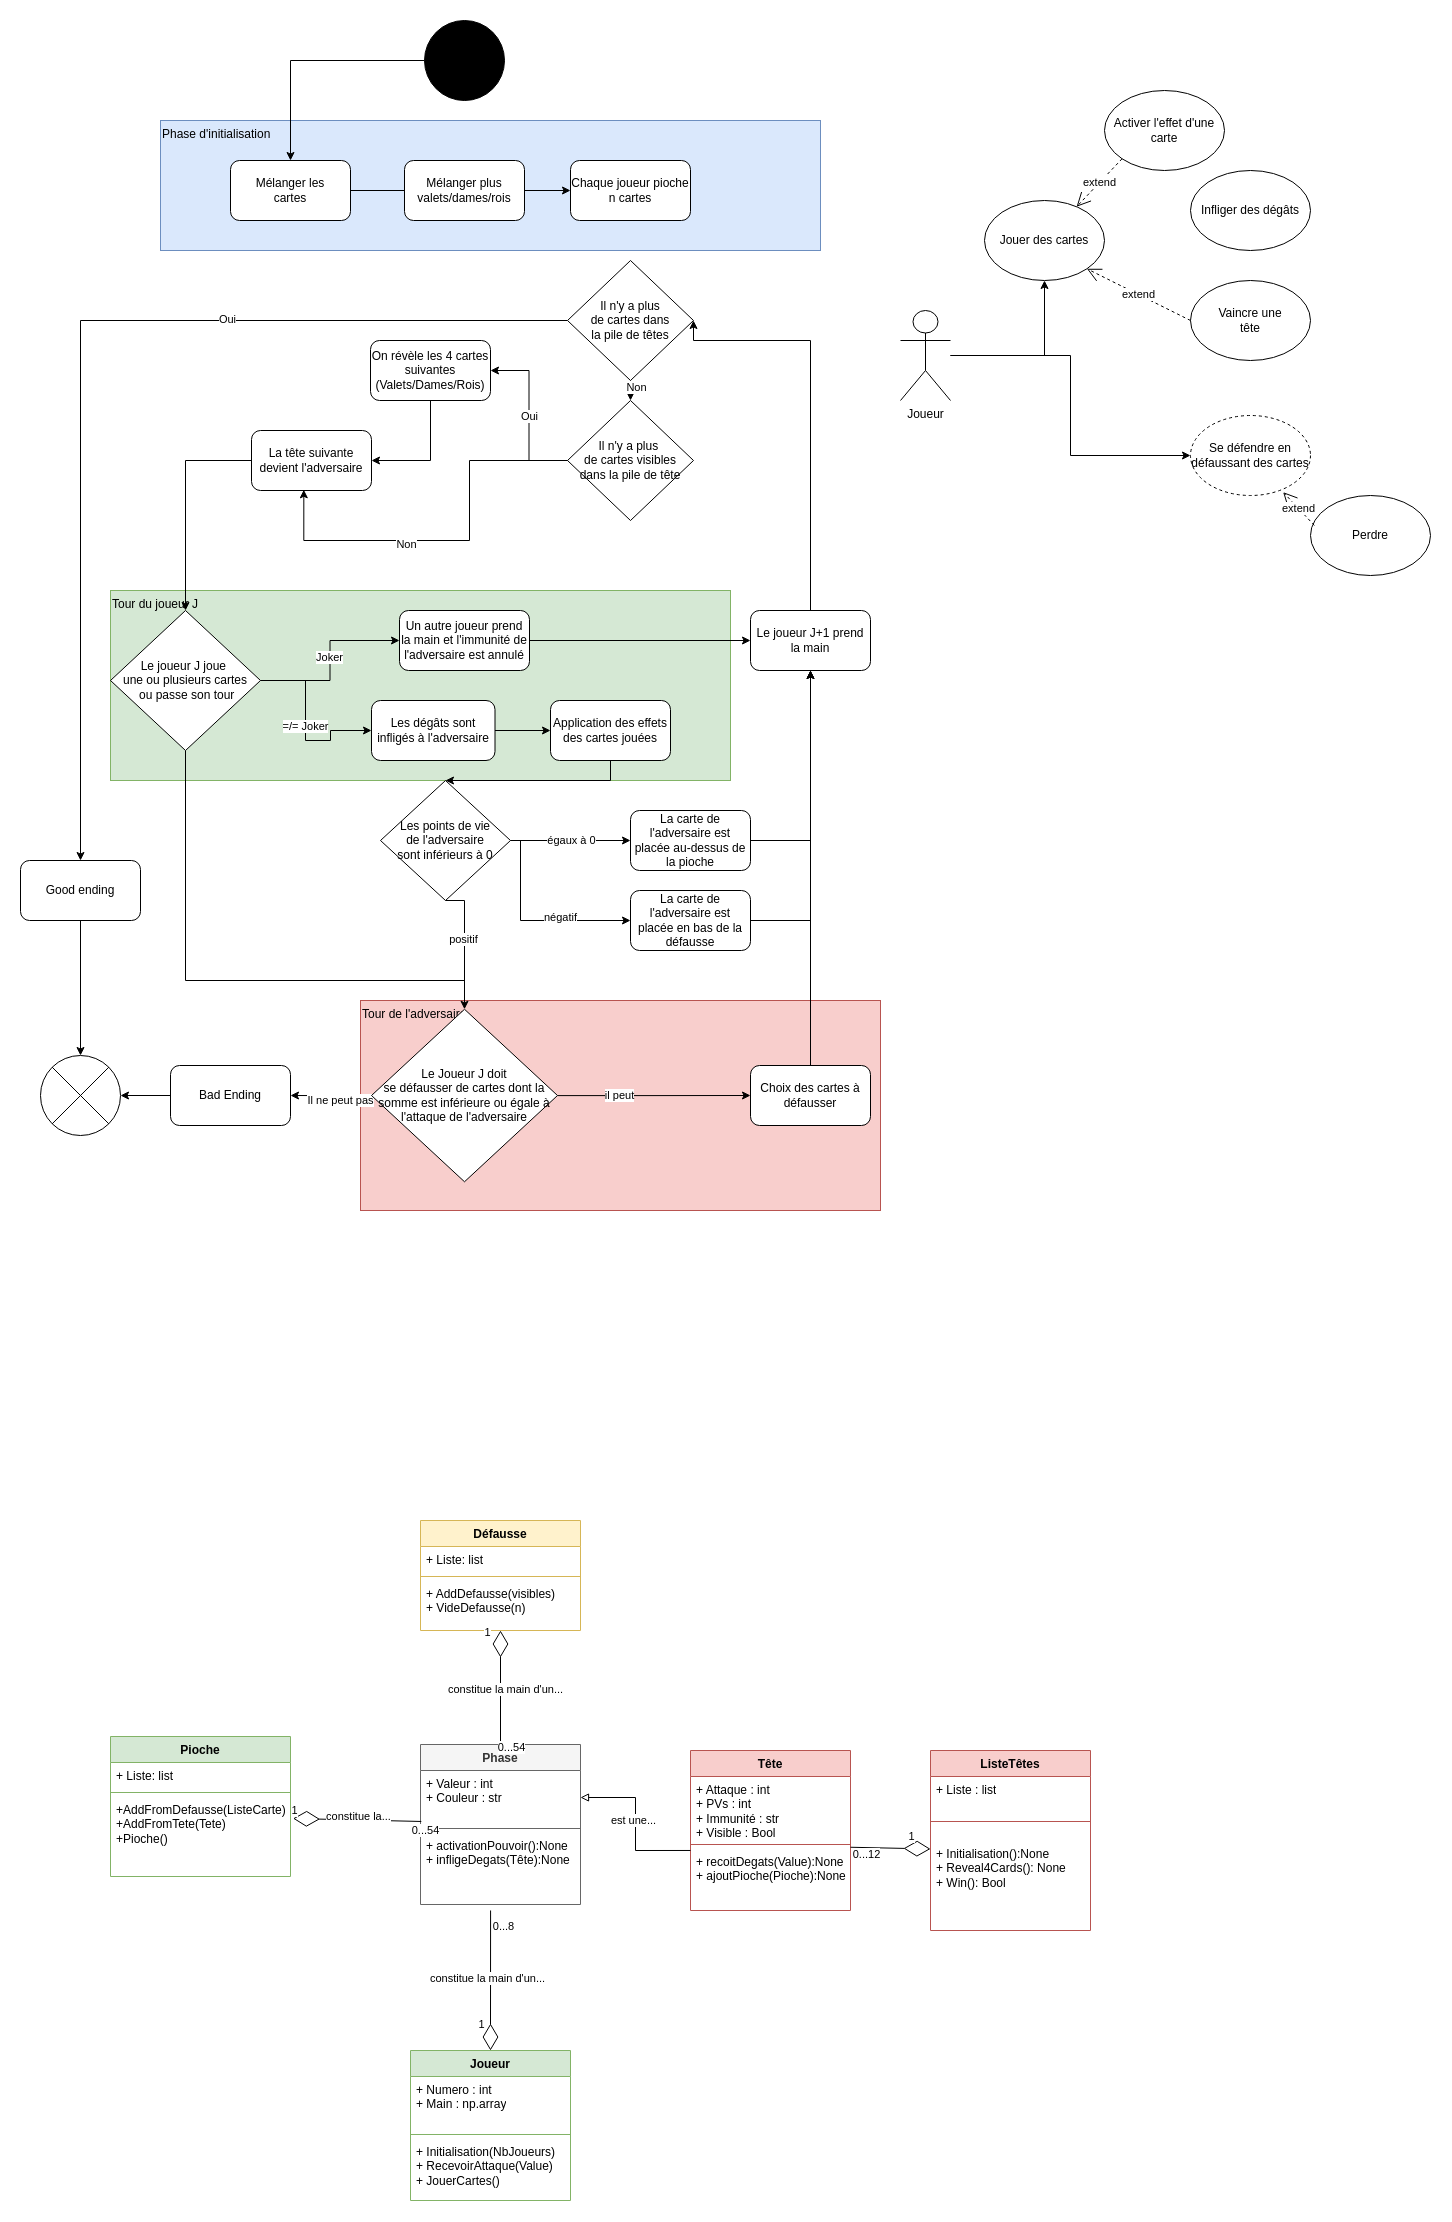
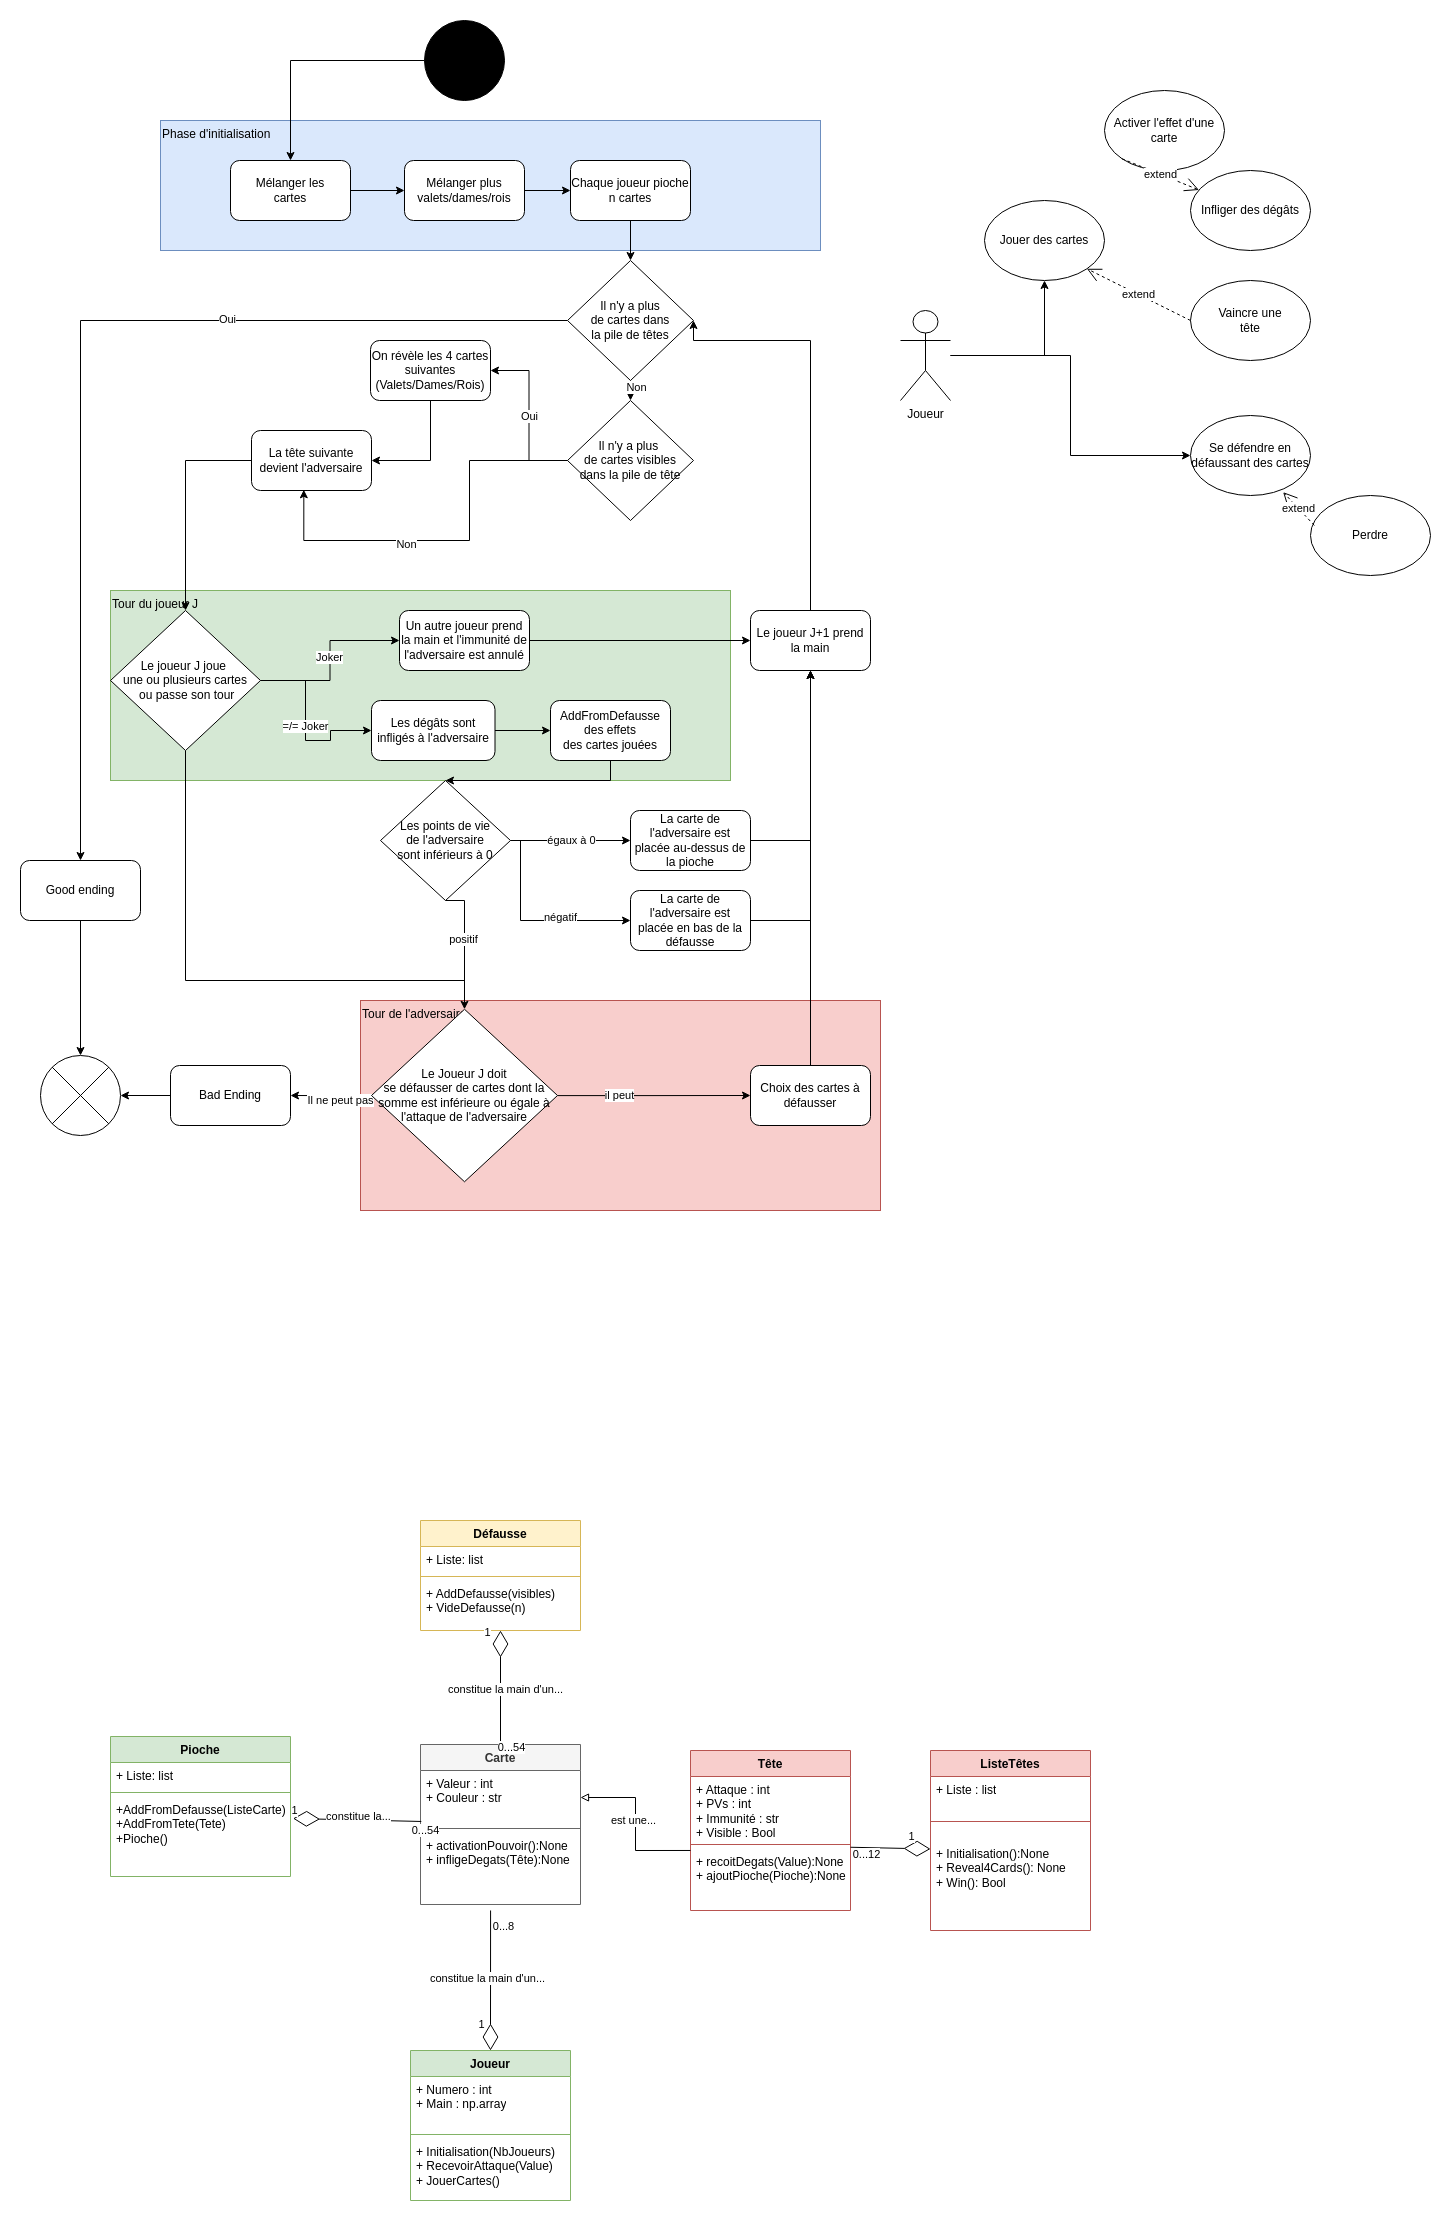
(1100, 182) -> (1160, 174)
(399, 191) -> (396, 191)
none -> (631, 237)
(1251, 456) -> (1251, 456)
(611, 731) -> (611, 731)
(501, 1759) -> (501, 1759)
